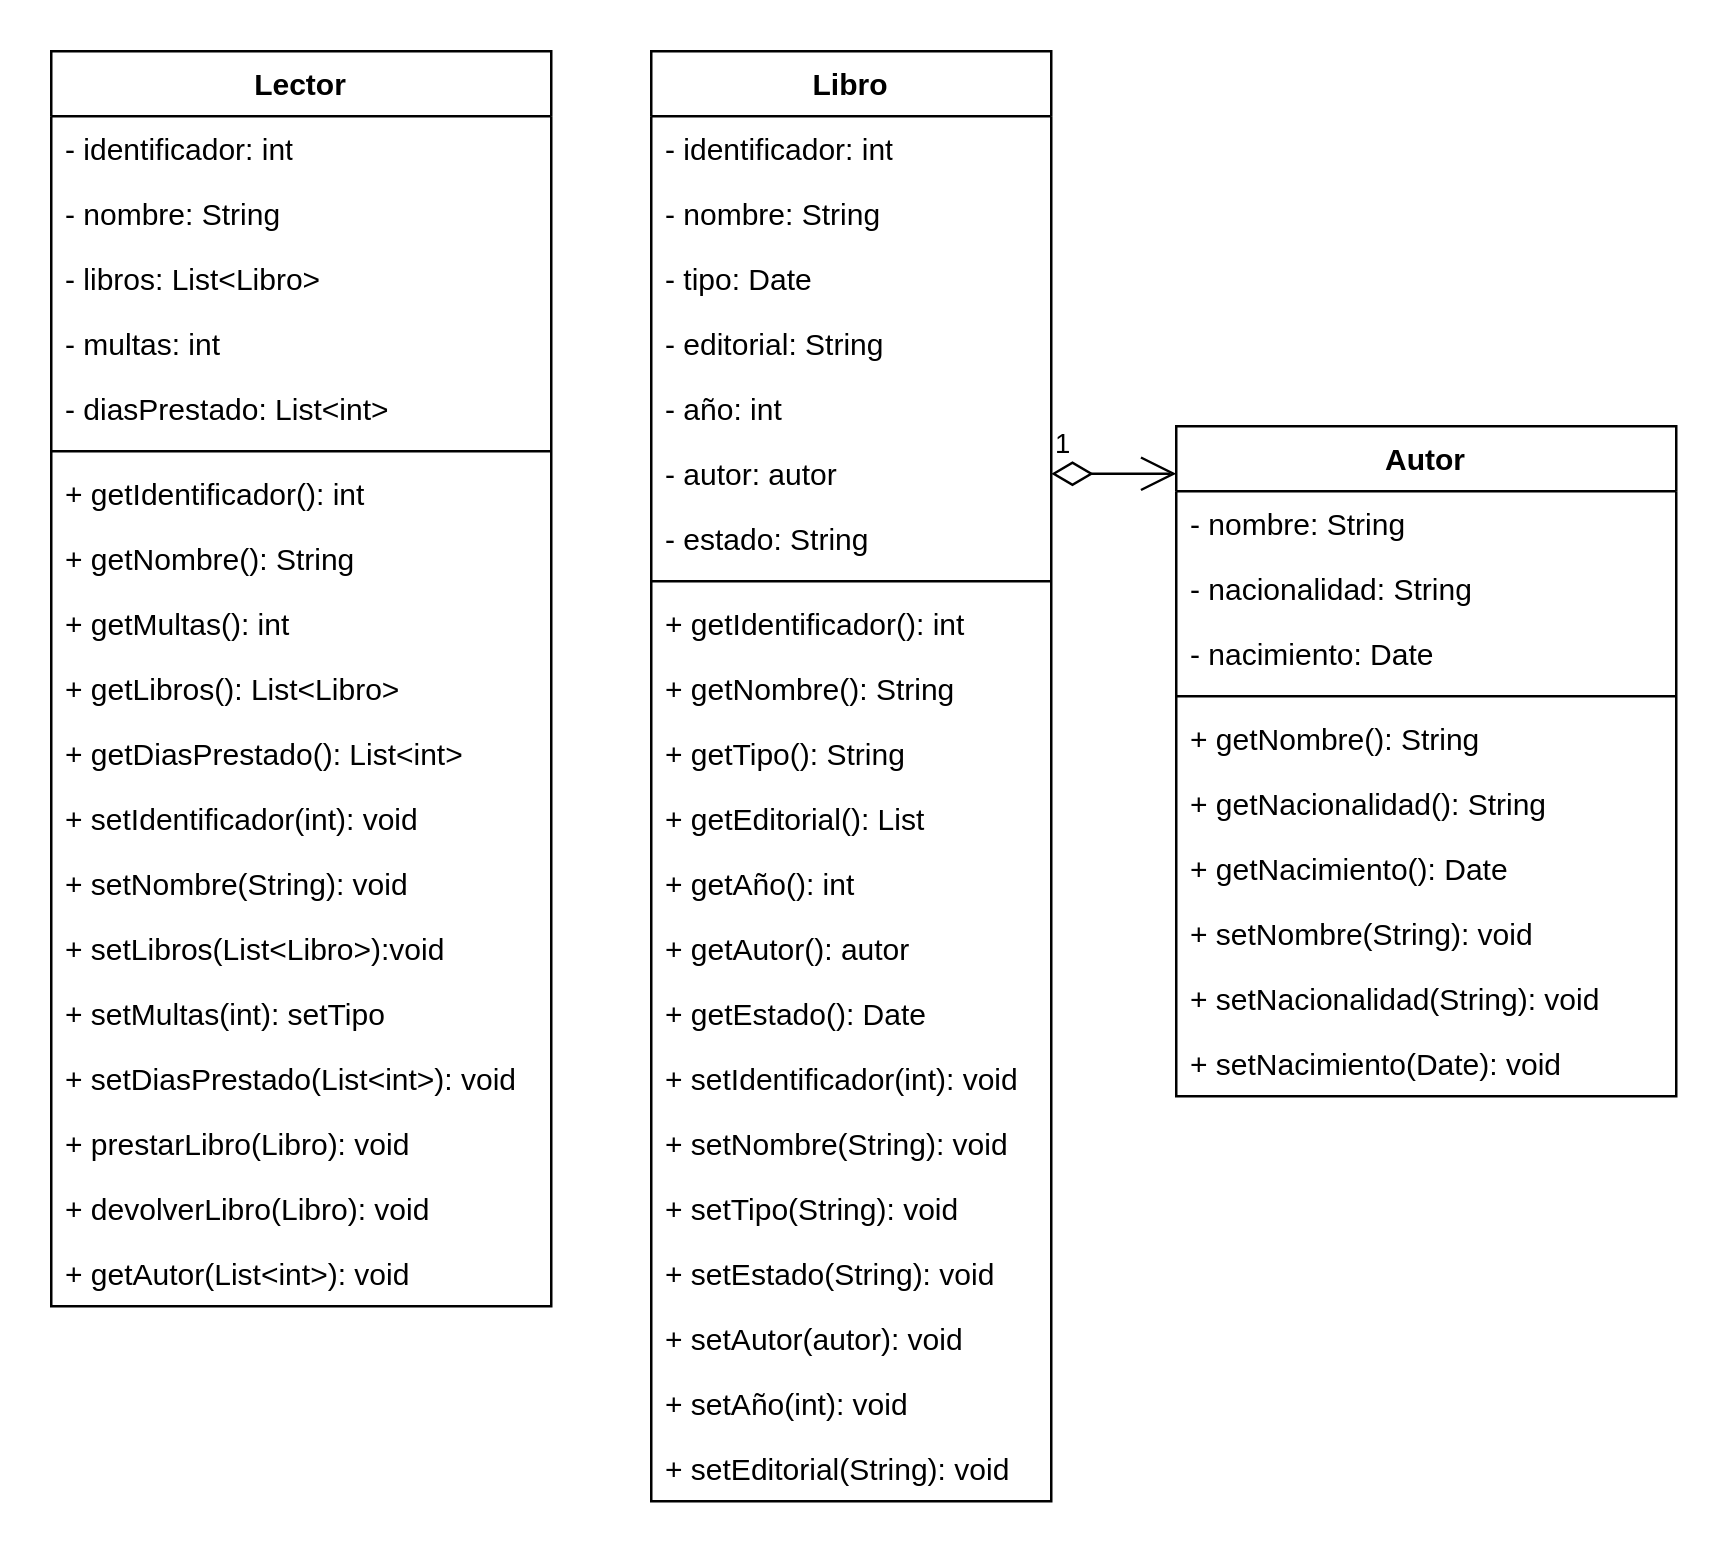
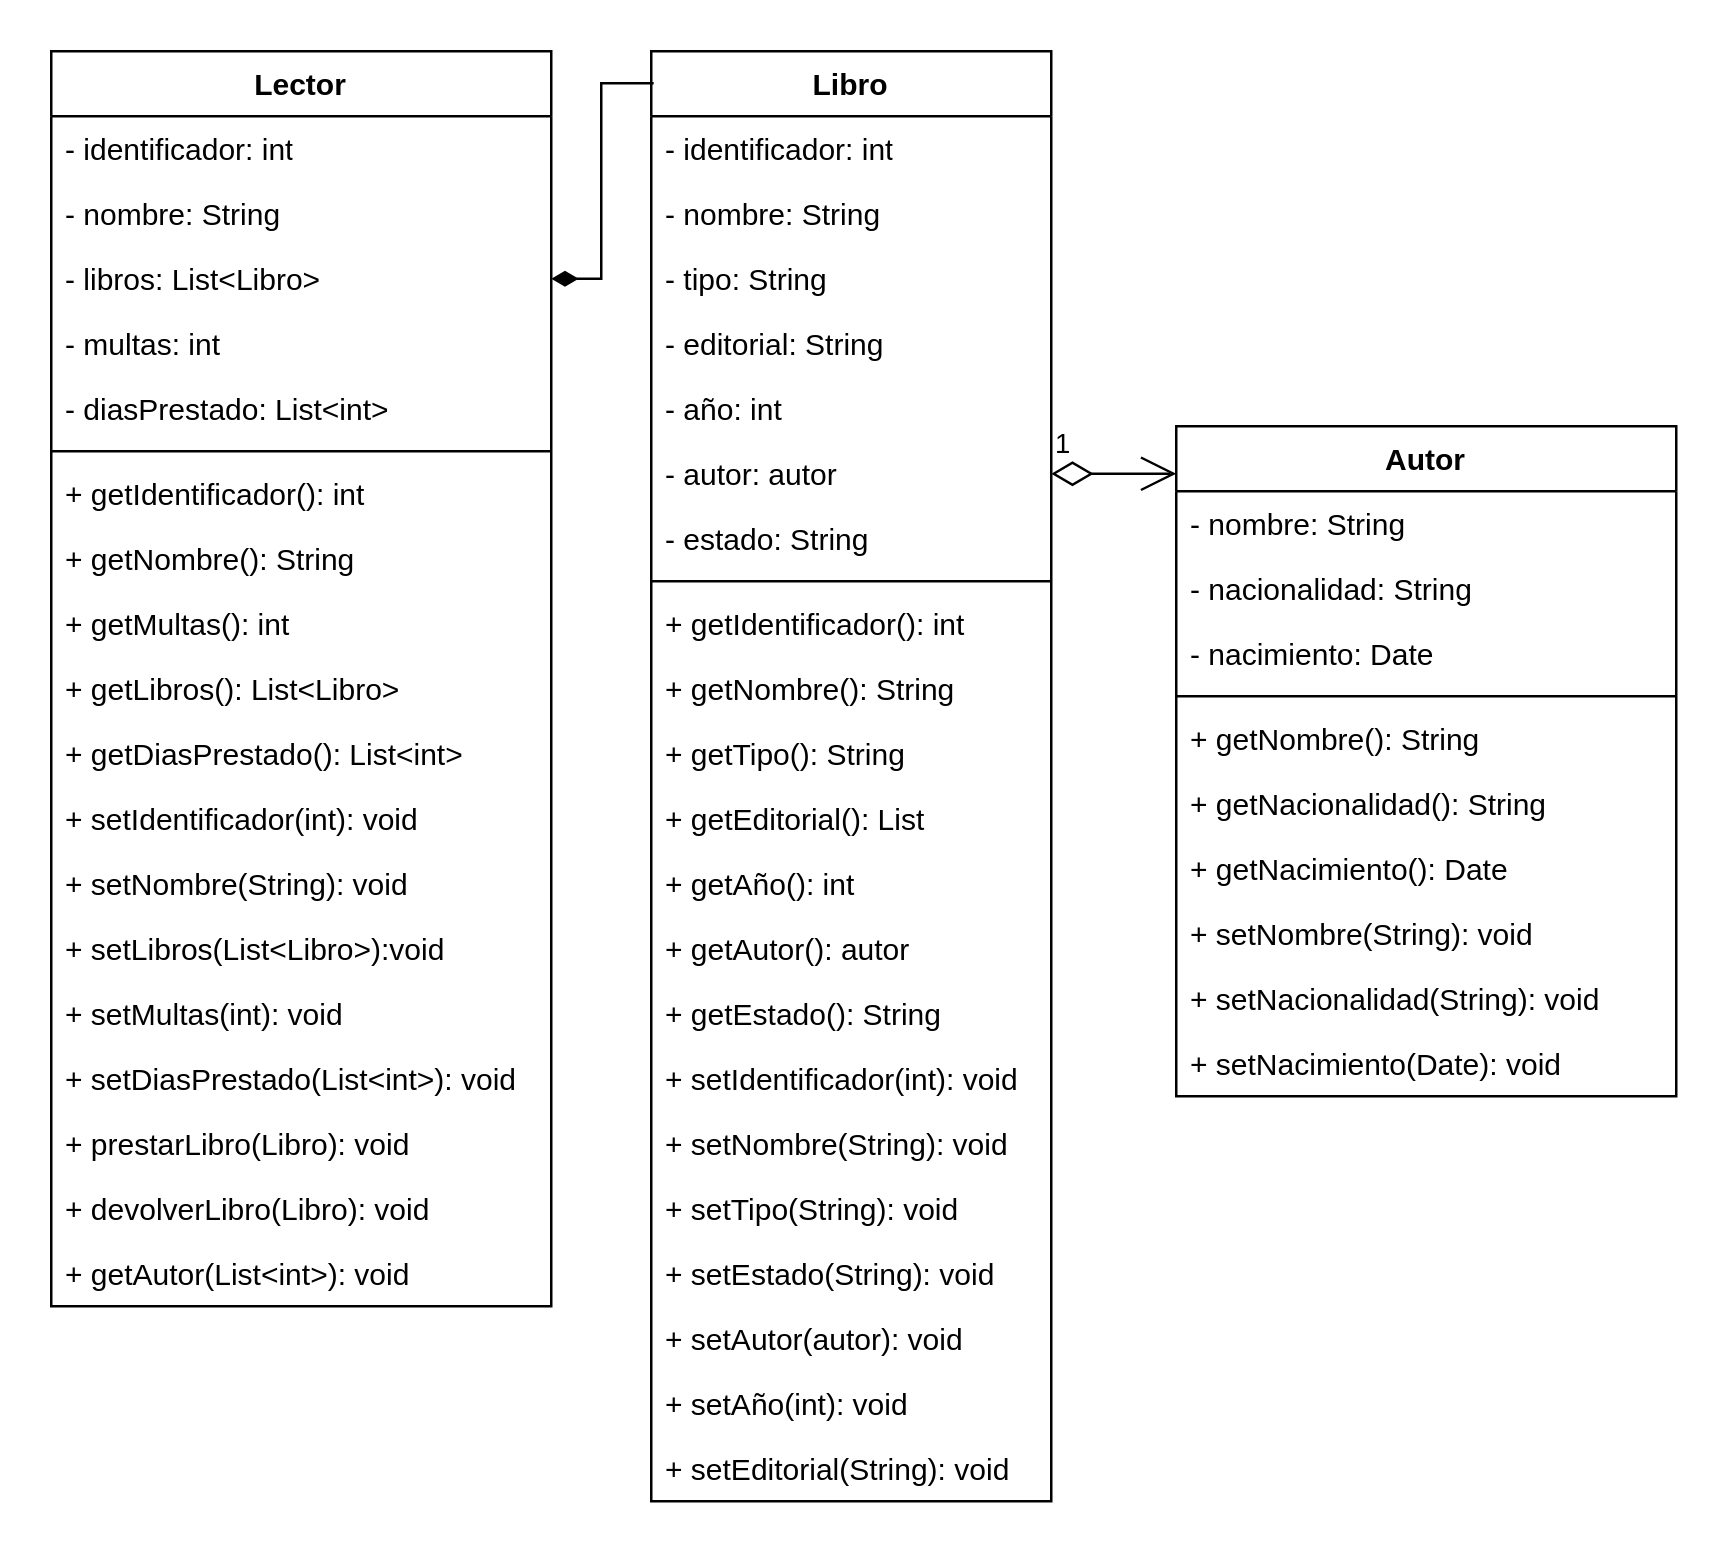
none -> (601, 167)
(751, 282) -> (764, 282)
(253, 1017) -> (228, 1017)
(814, 1017) -> (827, 1017)
